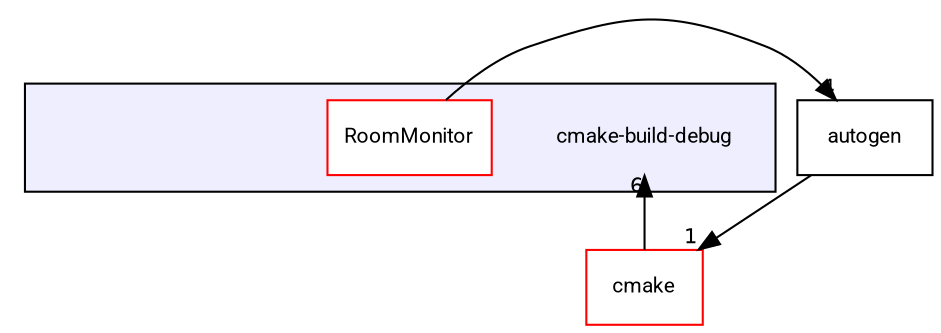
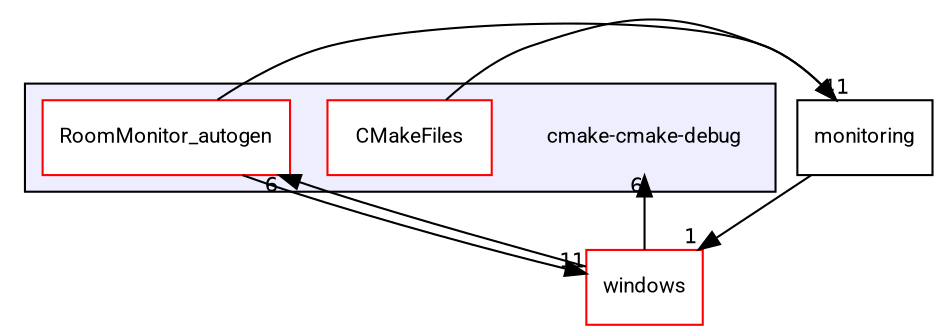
none -> (166, 138)
(410, 138) -> (410, 138)
(645, 138) -> (645, 138)
(865, 138) -> (865, 138)
(645, 287) -> (645, 287)
